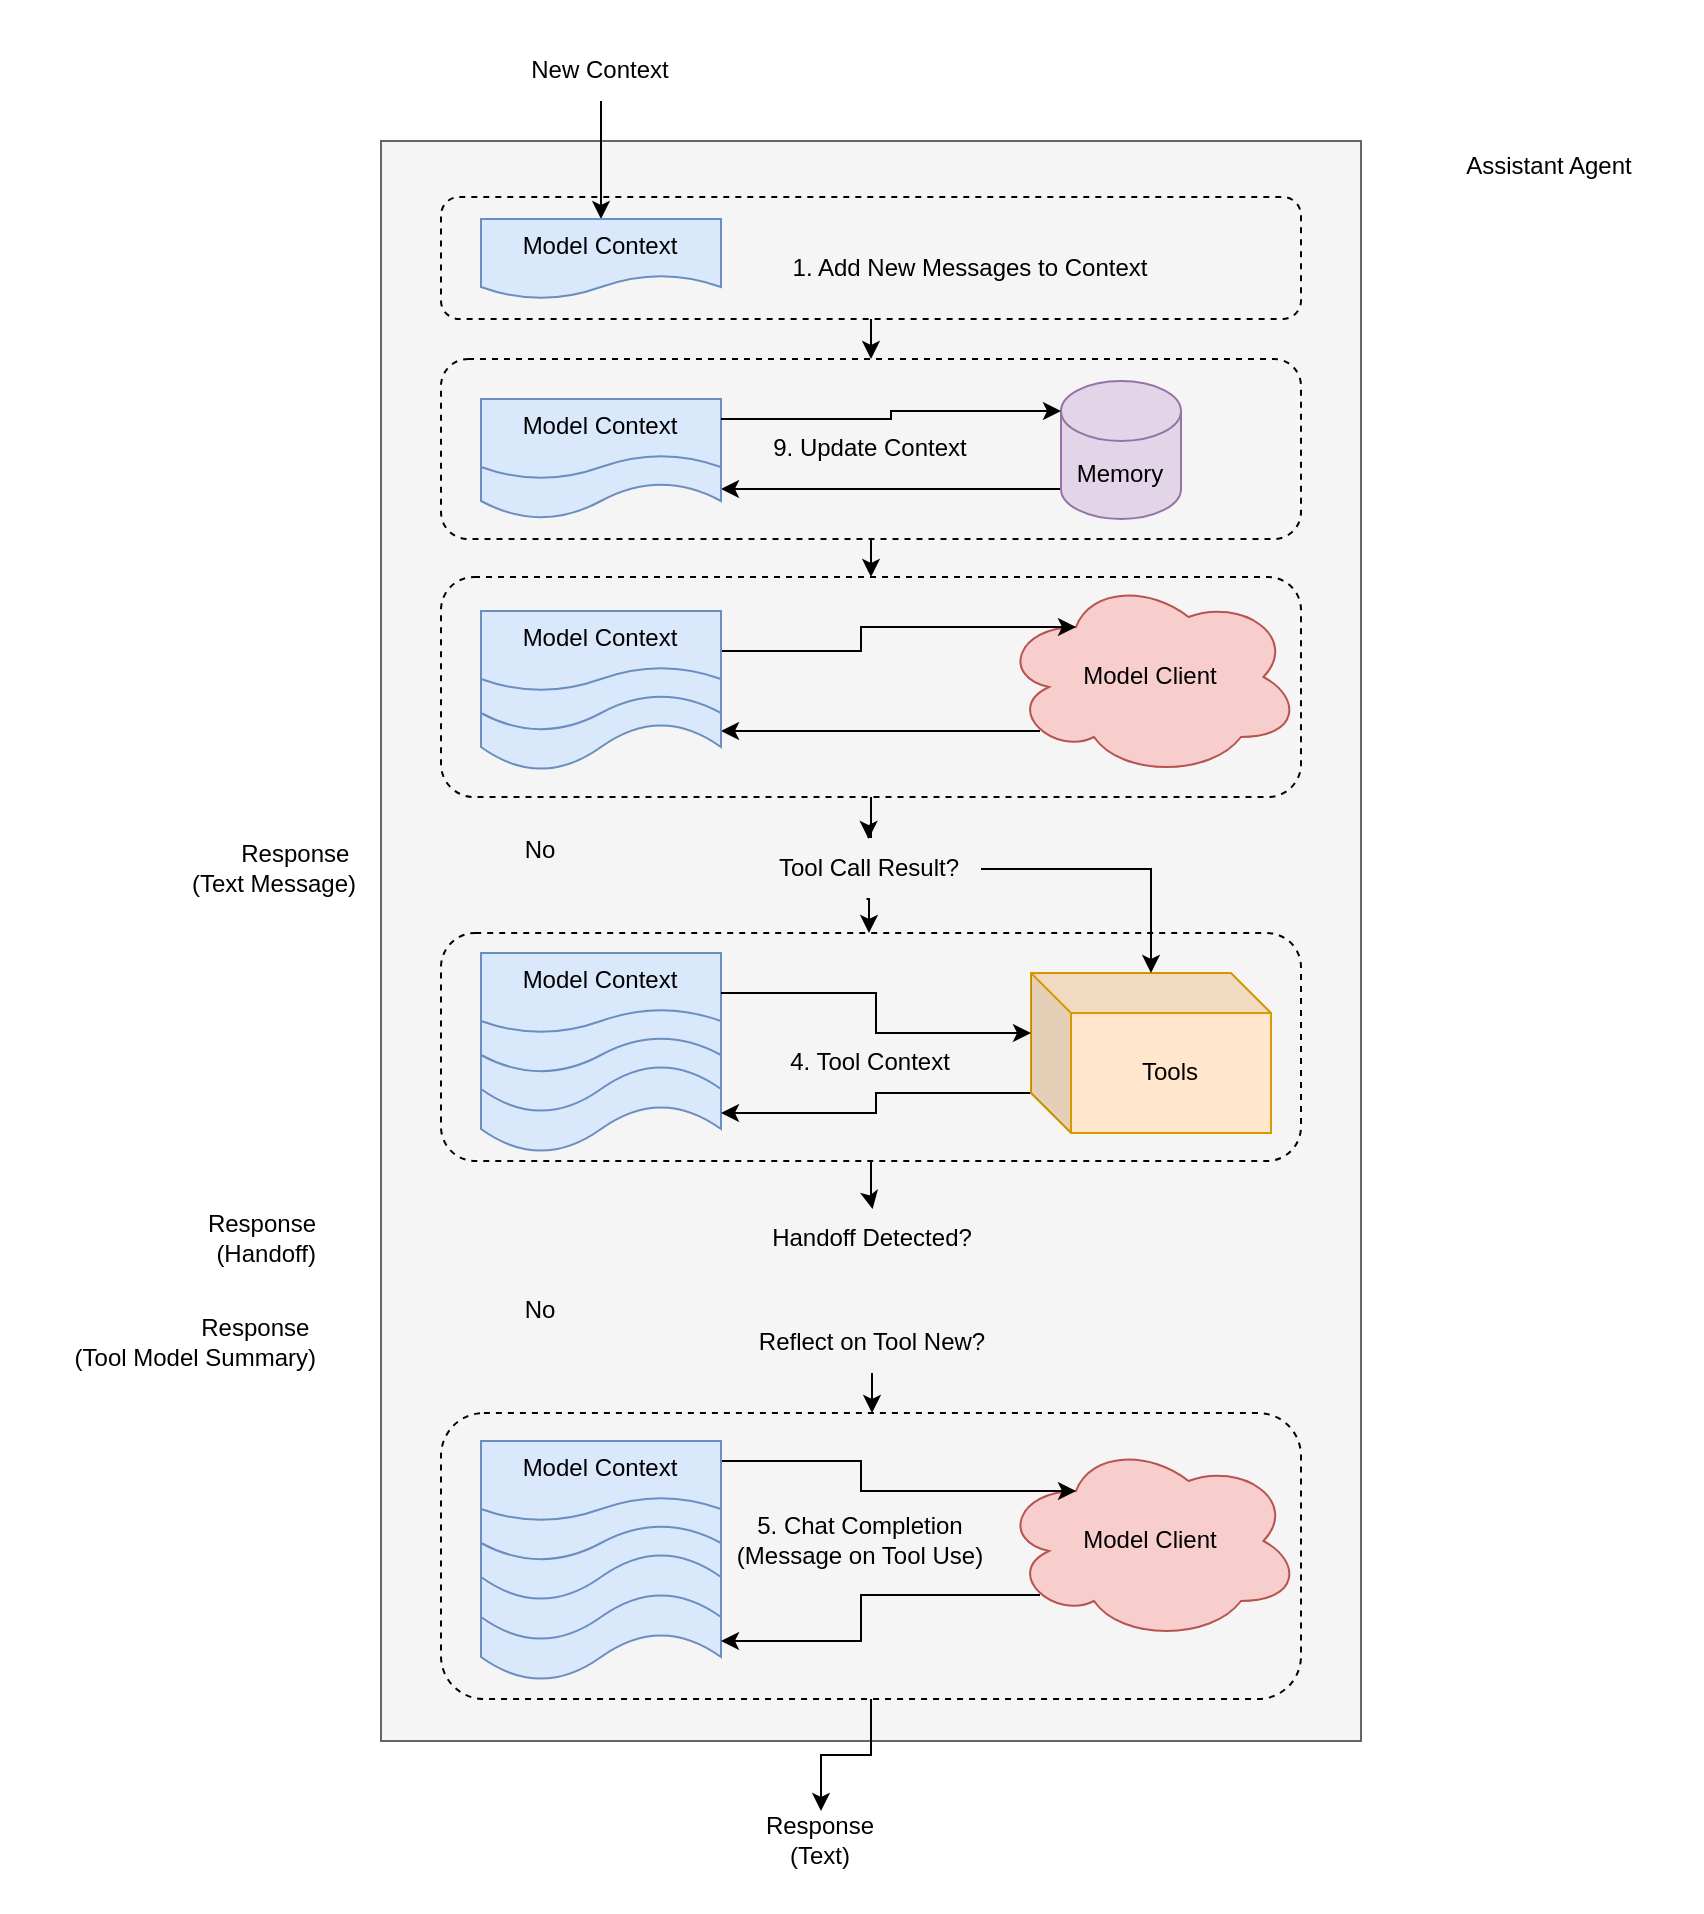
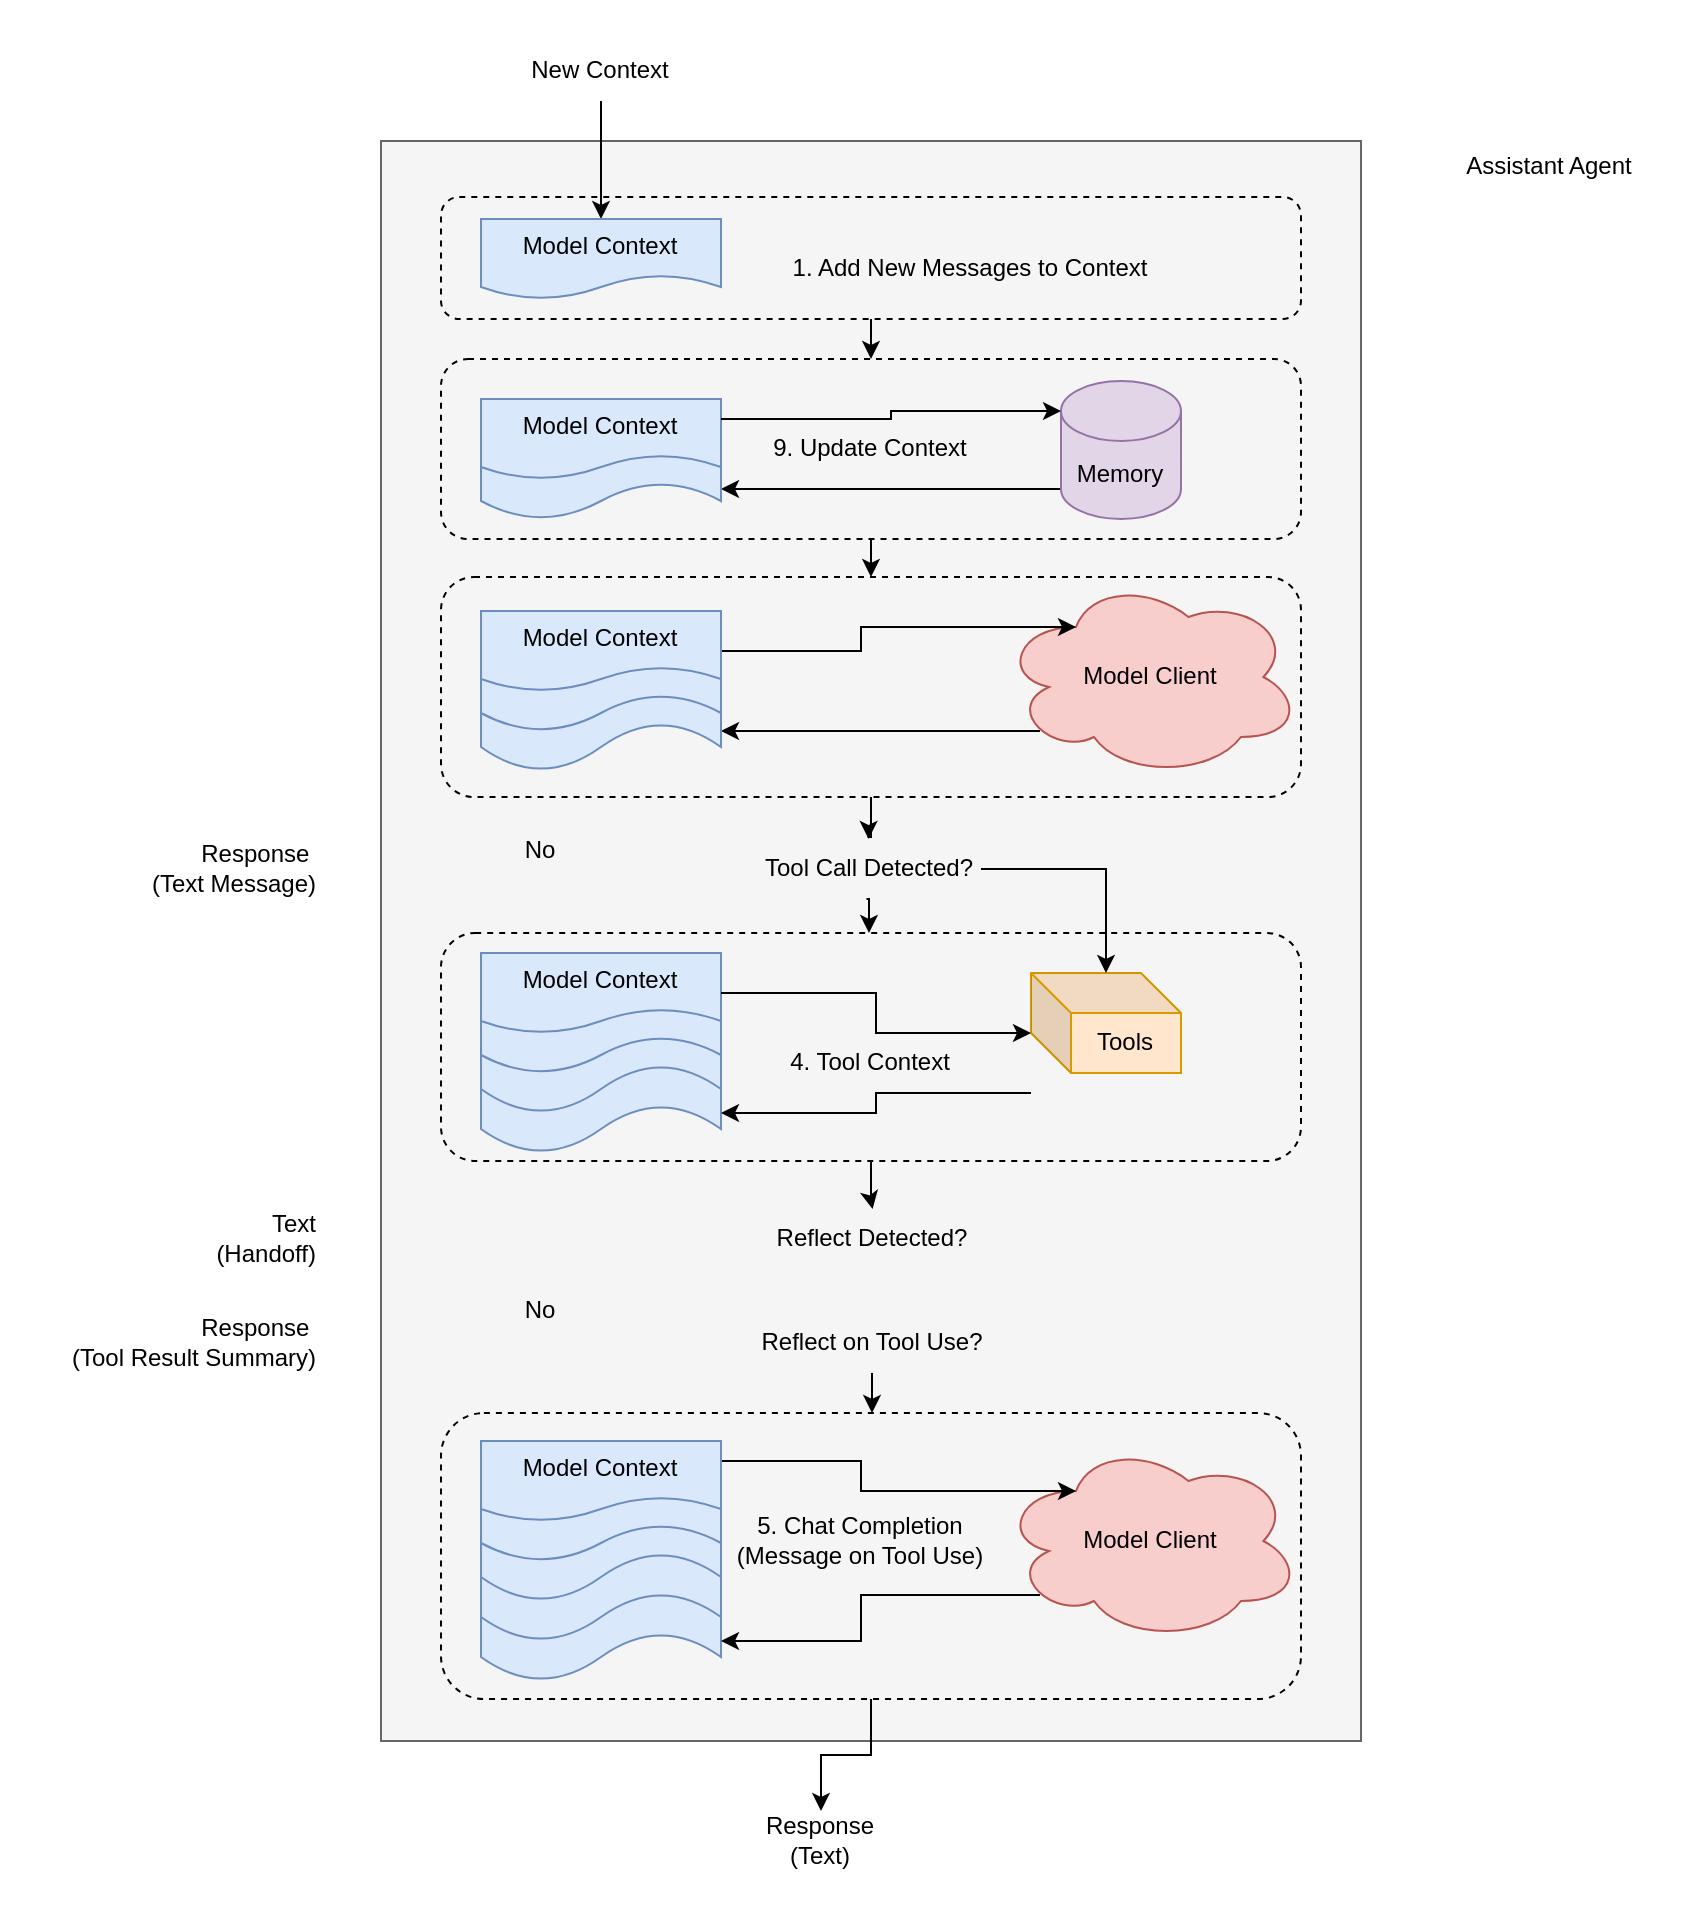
(221, 869) -> (181, 869)
(870, 869) -> (870, 869)
(1151, 1053) -> (1106, 1023)
(259, 1239) -> (259, 1239)
(873, 1239) -> (873, 1239)
(195, 1343) -> (188, 1343)
(873, 1343) -> (873, 1343)
